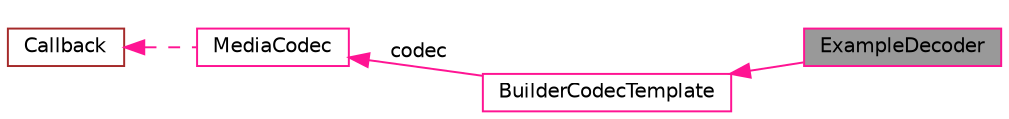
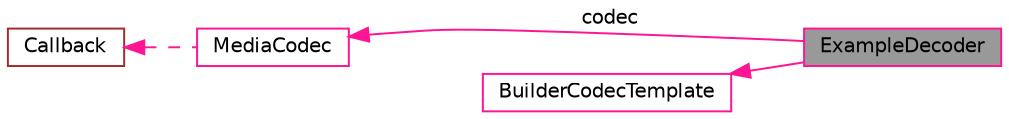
(426, 68) -> (587, 33)
